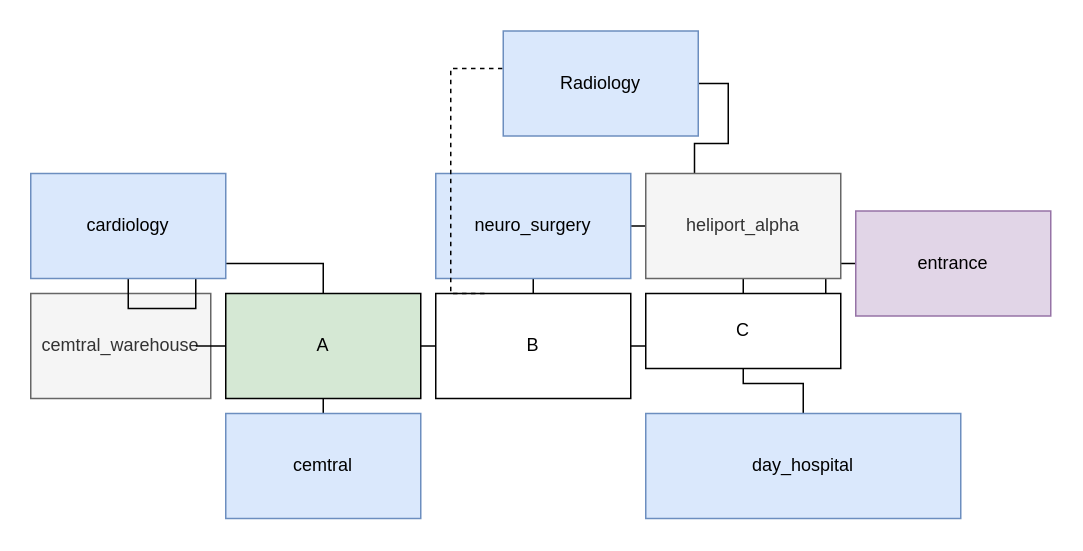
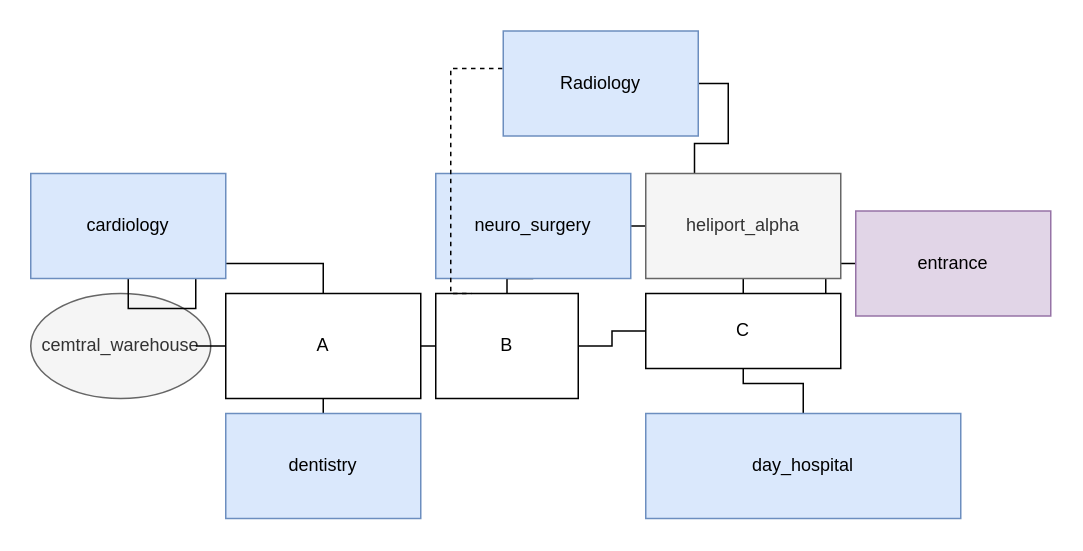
(121, 346) -> (121, 346)
(323, 346) -> (323, 346)
(533, 346) -> (507, 346)
(323, 466) -> (323, 466)
